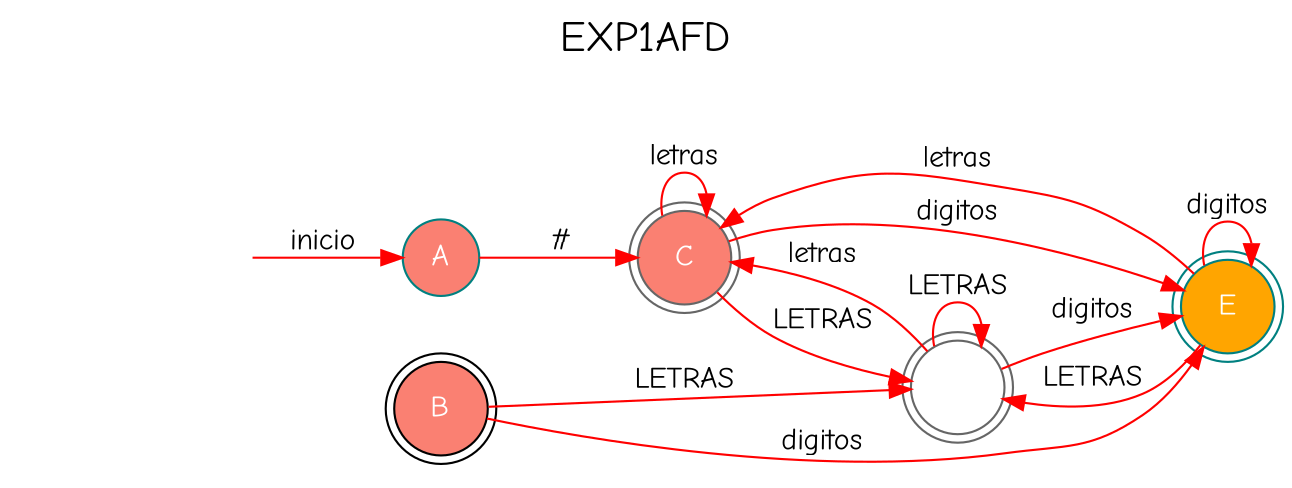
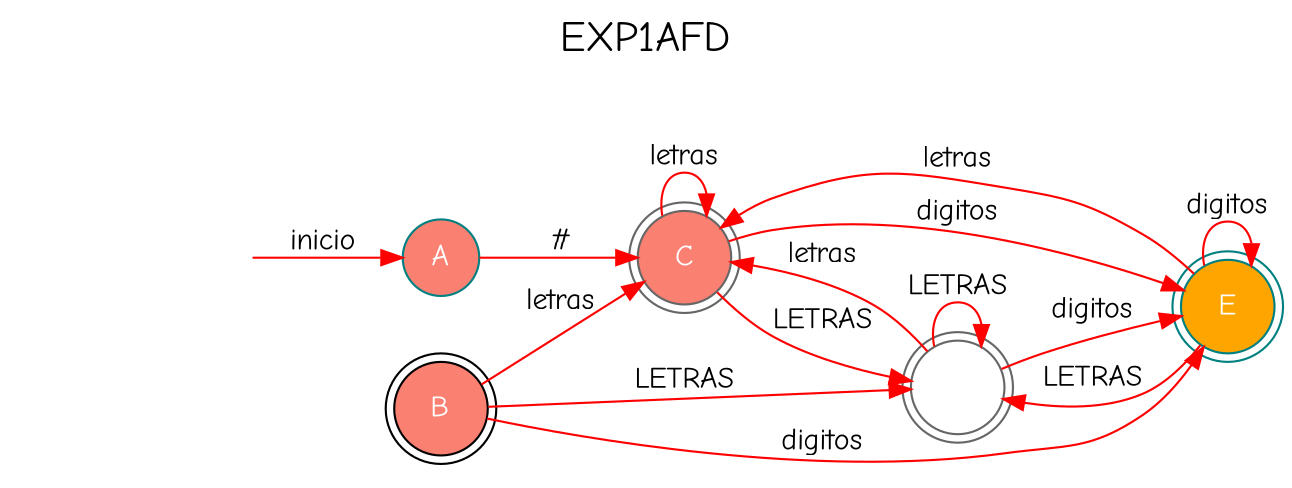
none -> (553, 339)
